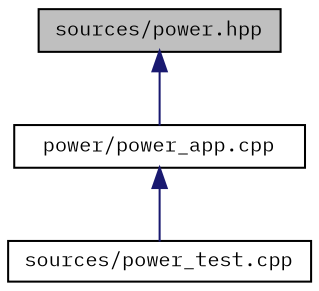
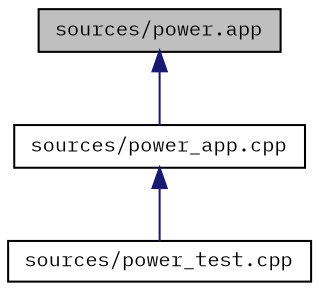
(160, 30) -> (160, 30)
(160, 146) -> (160, 146)
